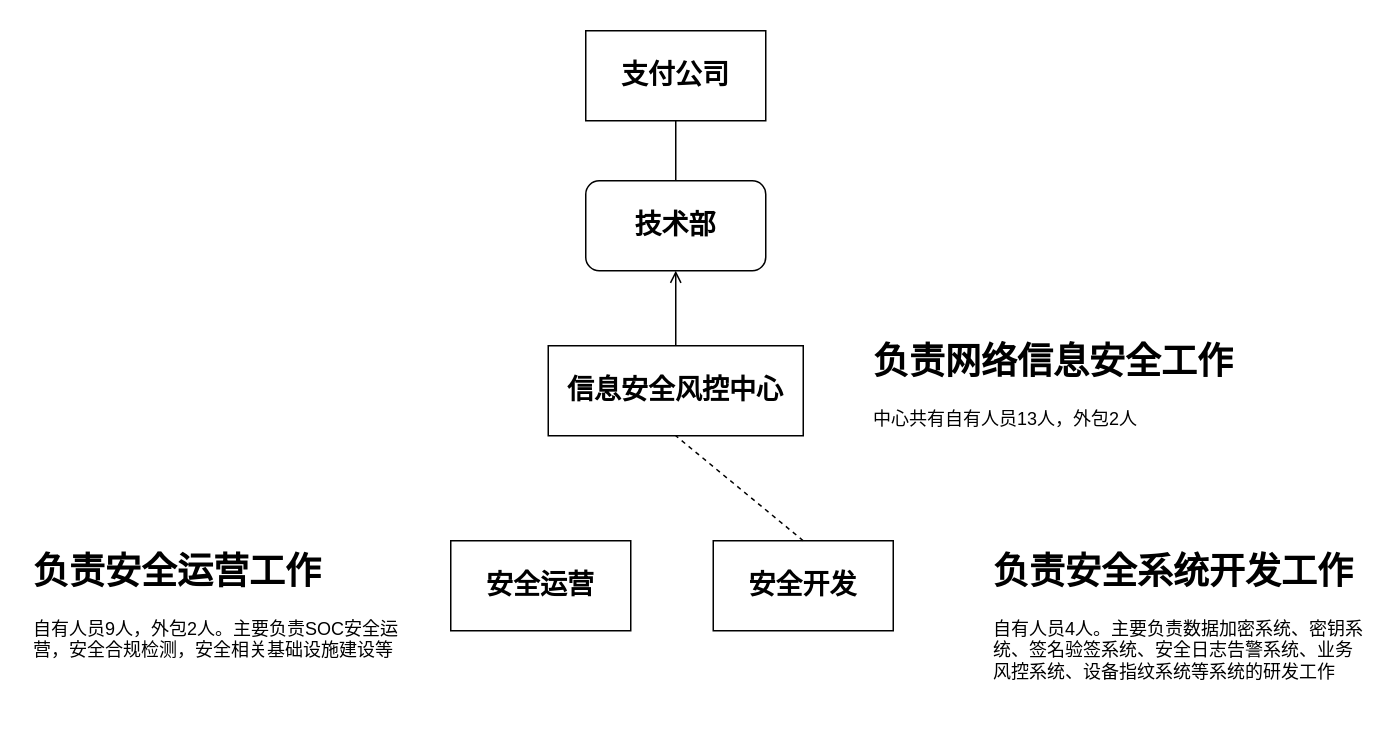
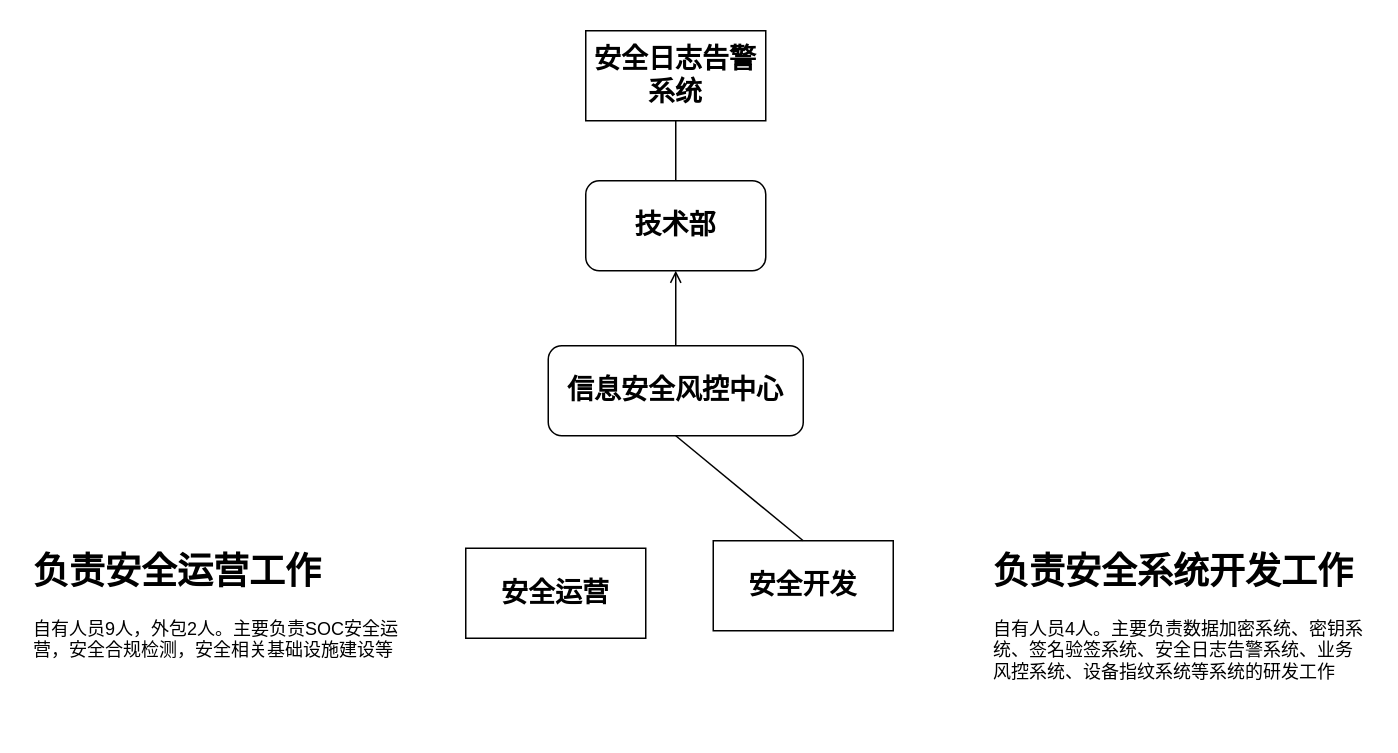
(676, 76) -> (676, 76)
(676, 391) -> (676, 391)
(1058, 421) -> none
(738, 487) -> (738, 487)
(541, 586) -> (556, 593)
